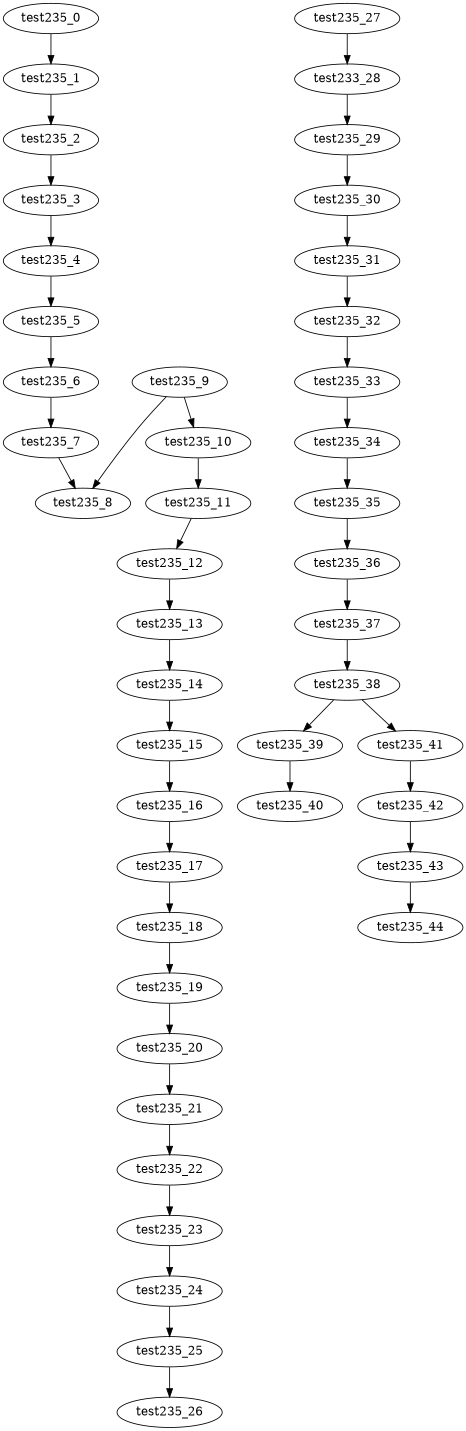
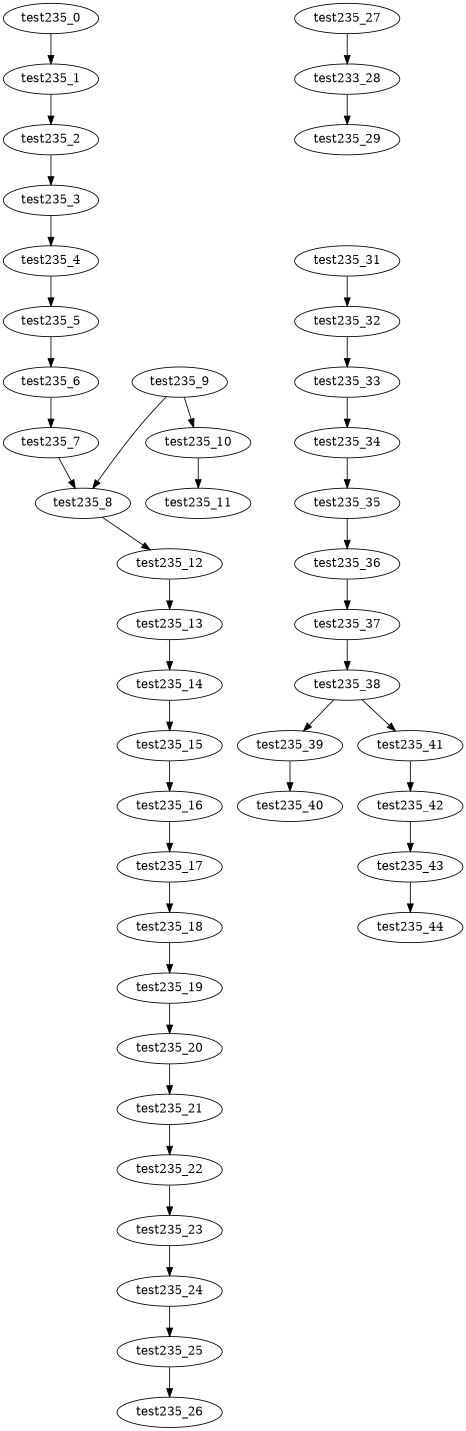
(347, 200) -> none
(186, 530) -> (123, 531)
